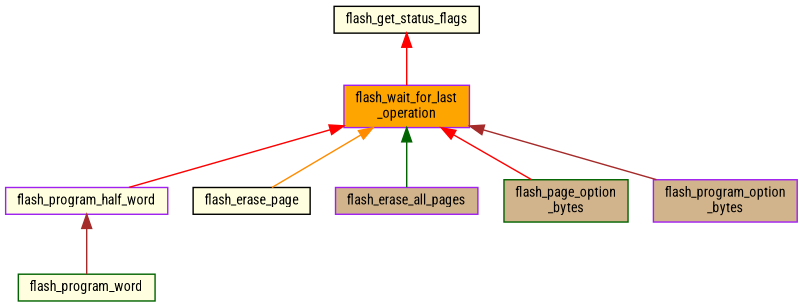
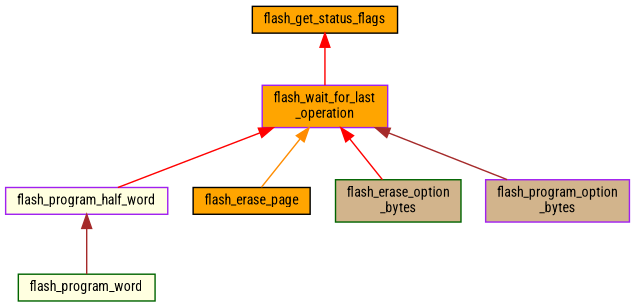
(407, 20) -> (325, 20)
(252, 201) -> (252, 201)
(407, 201) -> none
(566, 201) -> (398, 201)
